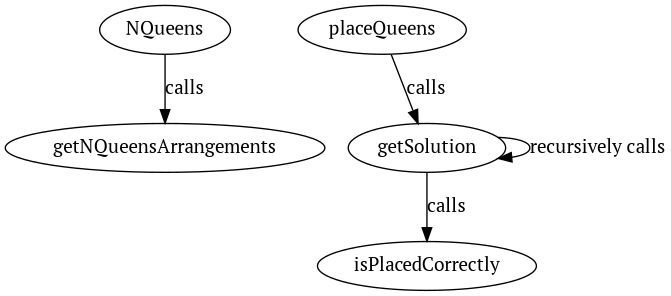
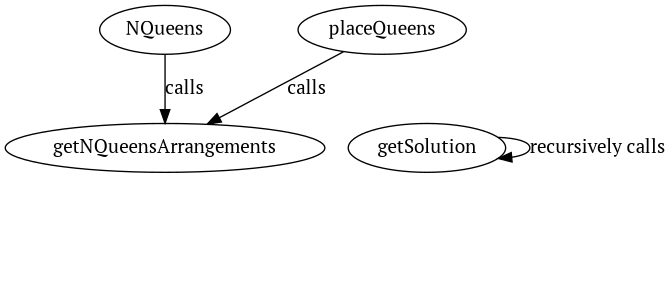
(402, 83) -> (281, 85)
(427, 266) -> none
